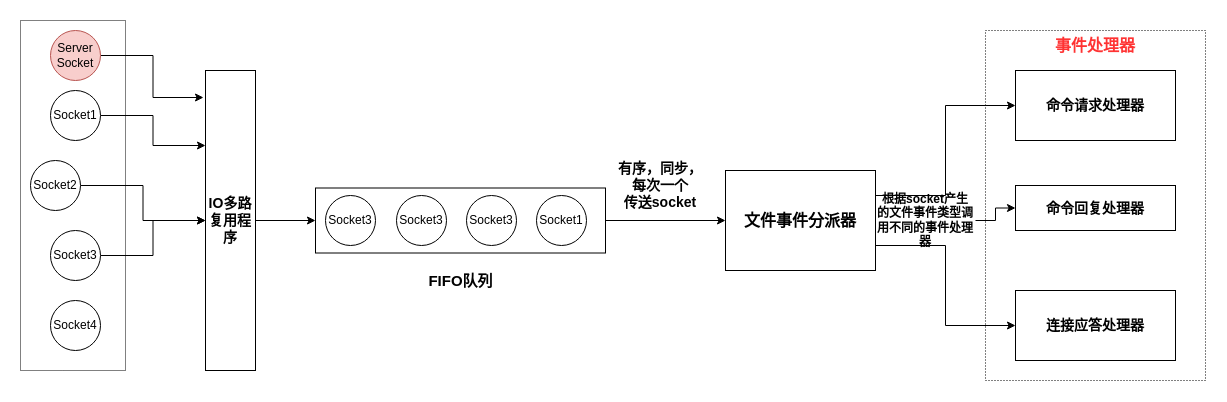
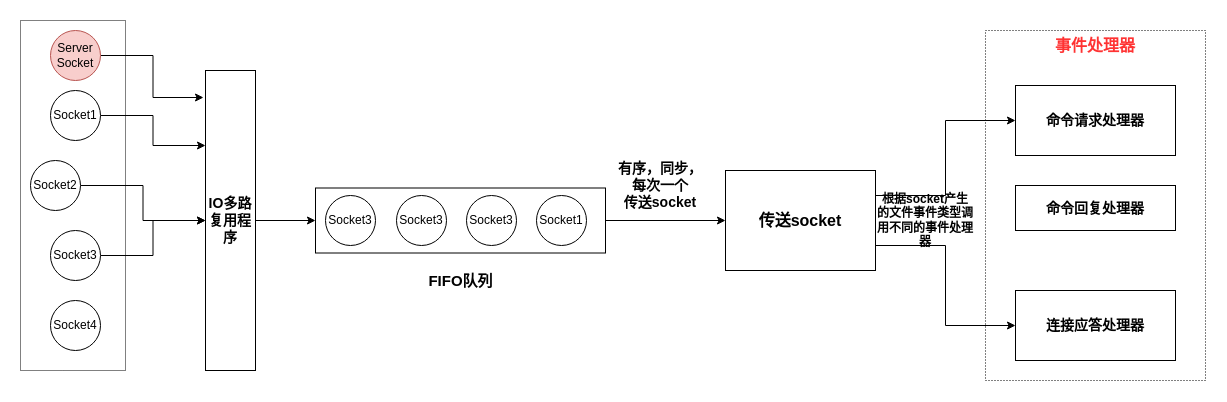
(1096, 106) -> (1096, 121)
(996, 218) -> none
(801, 221) -> (801, 221)
